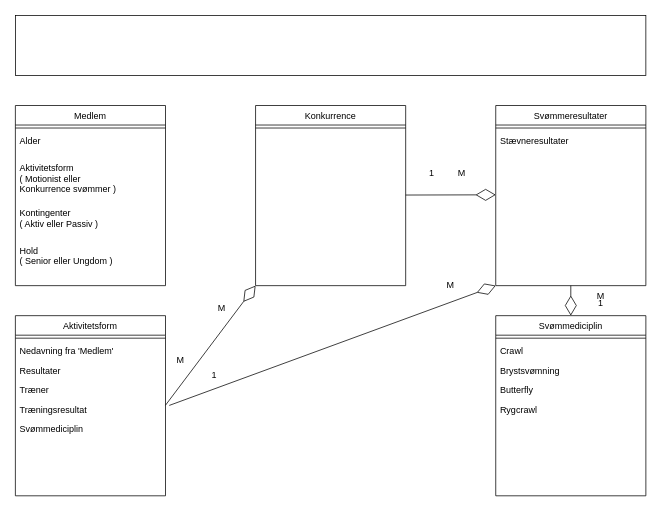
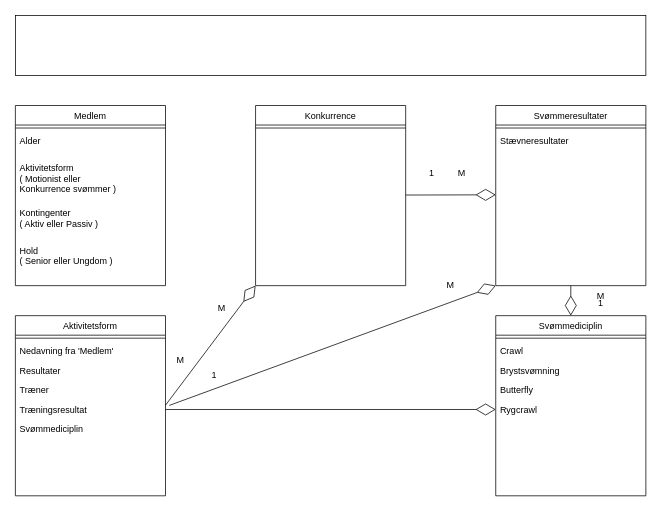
none -> (322, 409)
